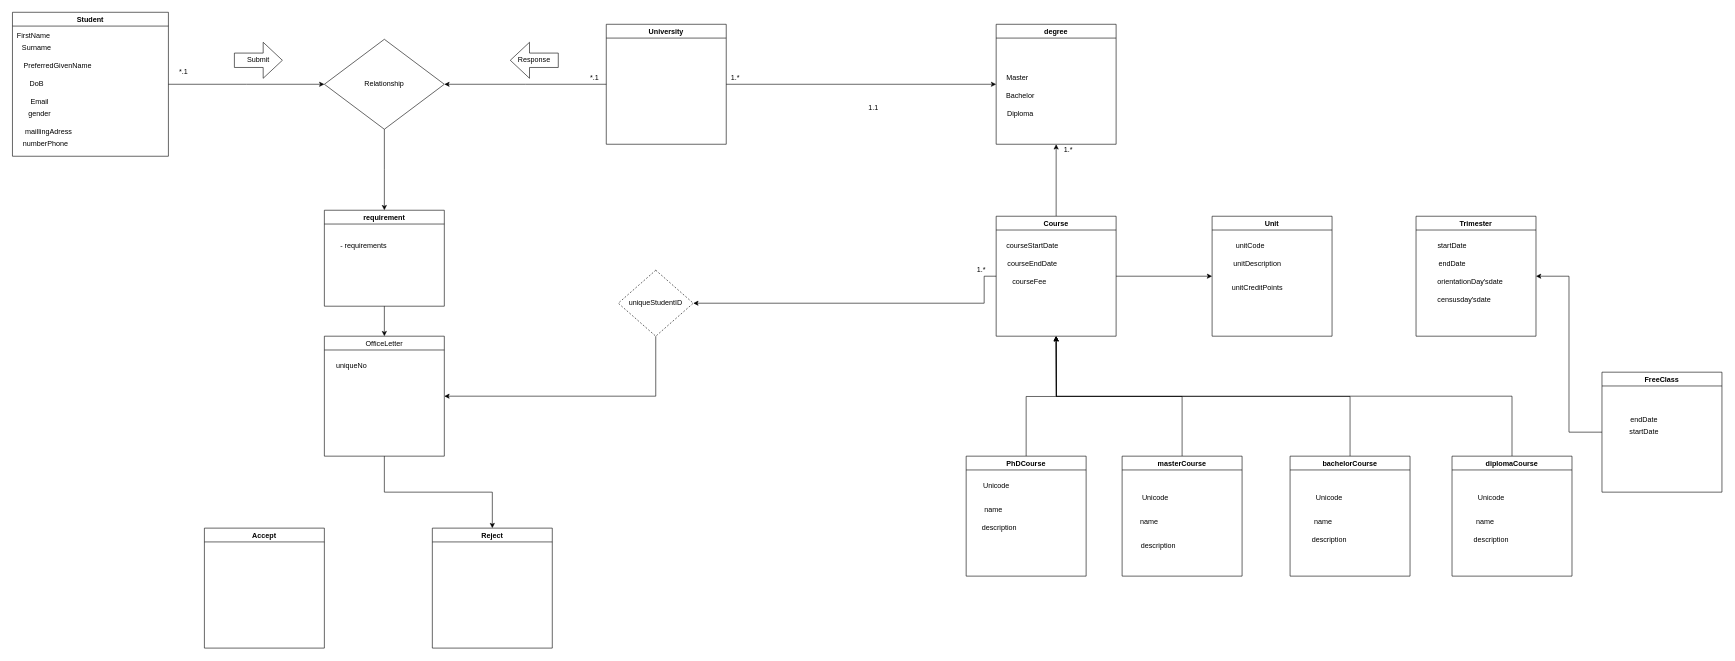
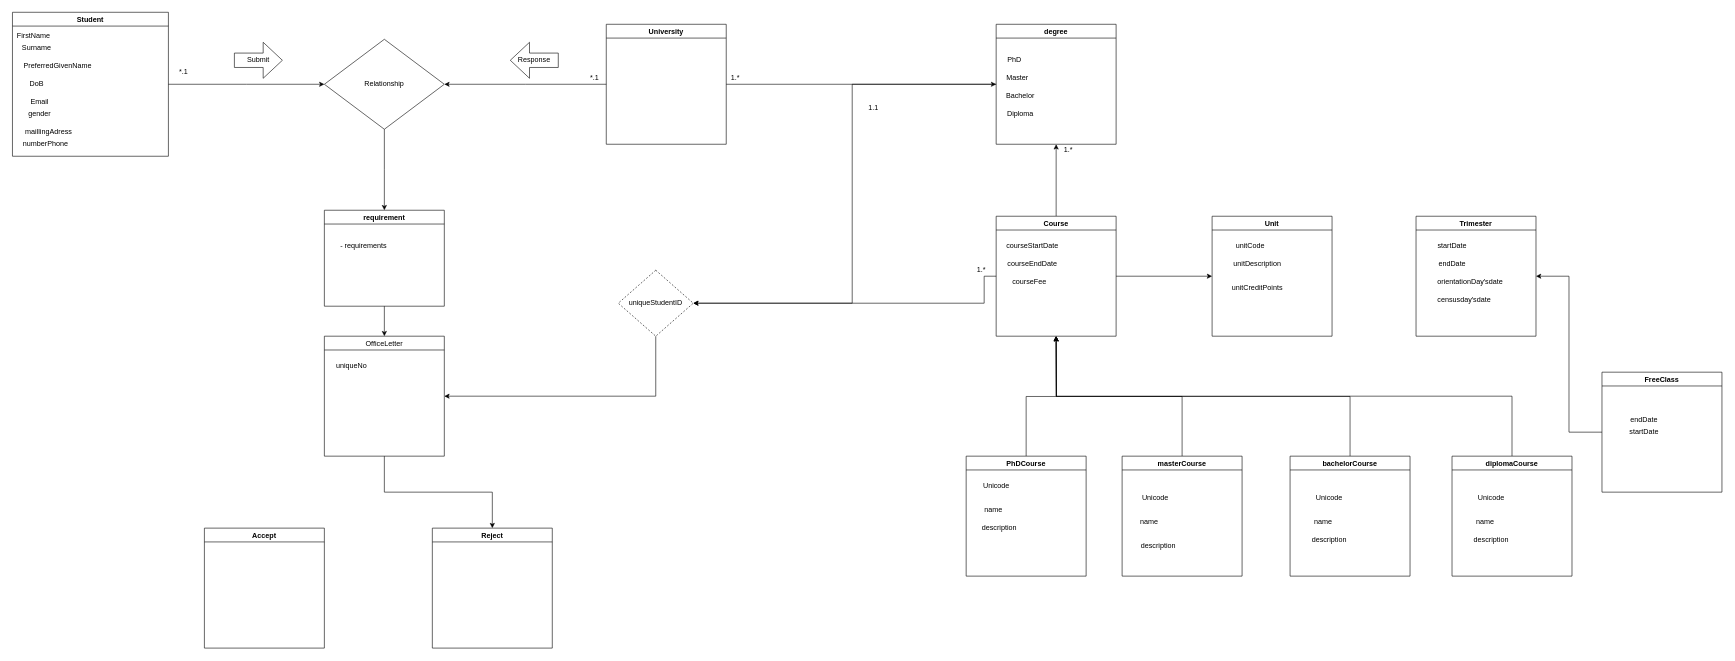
none -> (1014, 60)
none -> (852, 193)
